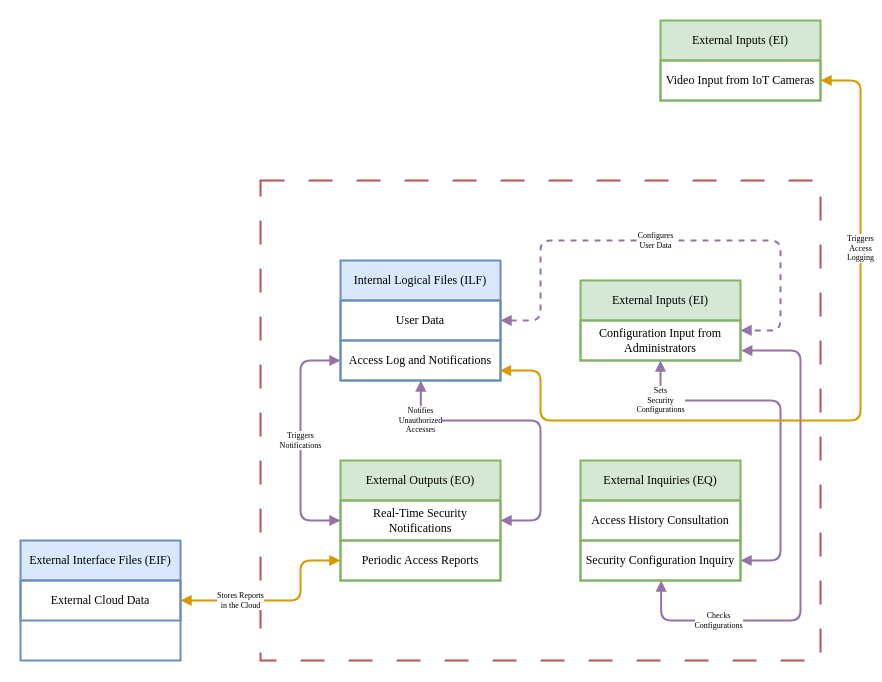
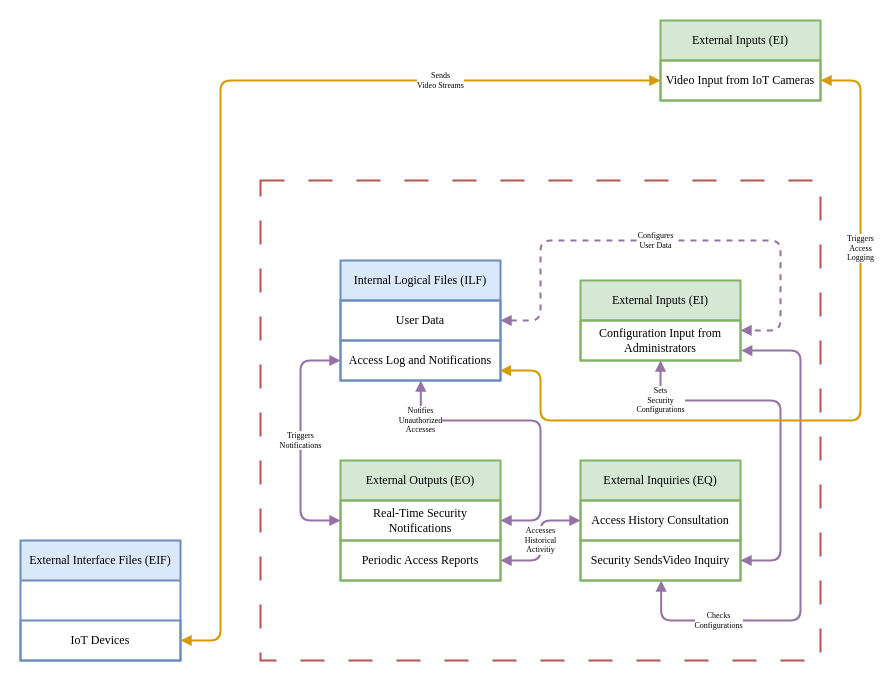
none -> (221, 272)
none -> (541, 541)
(661, 561) -> (661, 561)
(101, 601) -> none
(270, 601) -> none
none -> (101, 641)
